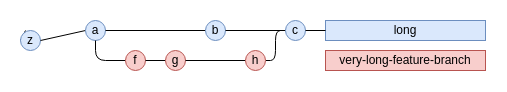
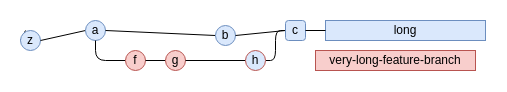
(216, 31) -> (226, 36)
(296, 31) -> (296, 31)
(256, 61) -> (256, 61)
(406, 61) -> (396, 61)
